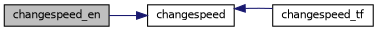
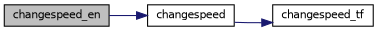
(259, 8) -> (248, 23)
